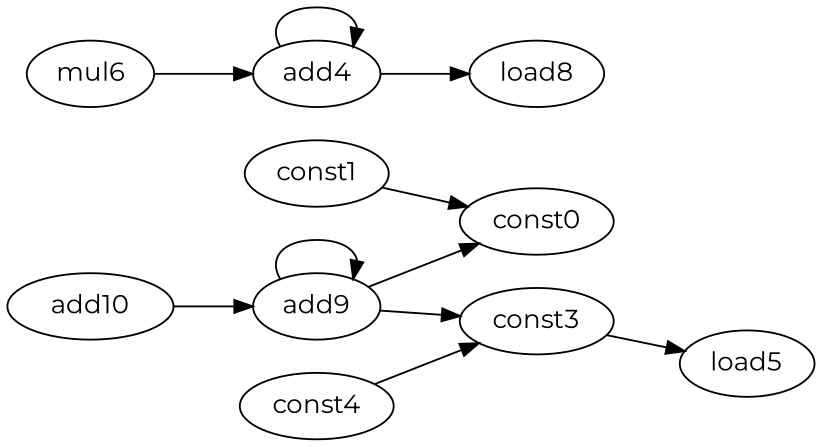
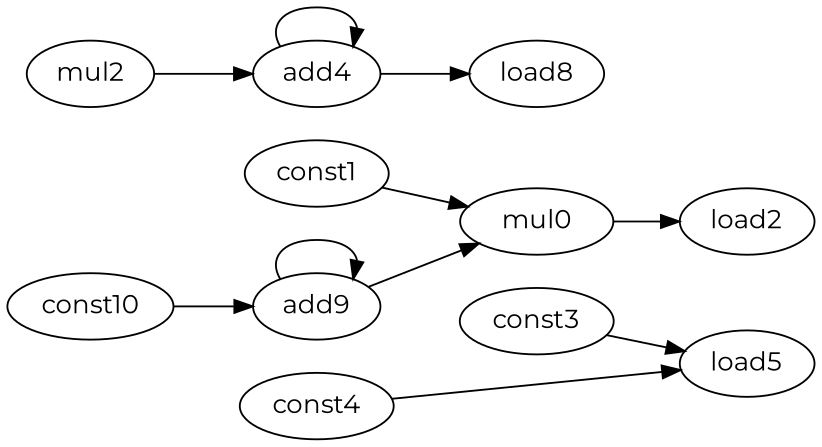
(90, 74) -> (90, 74)
(537, 222) -> (537, 222)
none -> (747, 222)
(90, 306) -> (90, 306)
(411, 313) -> none
(418, 367) -> (527, 385)
